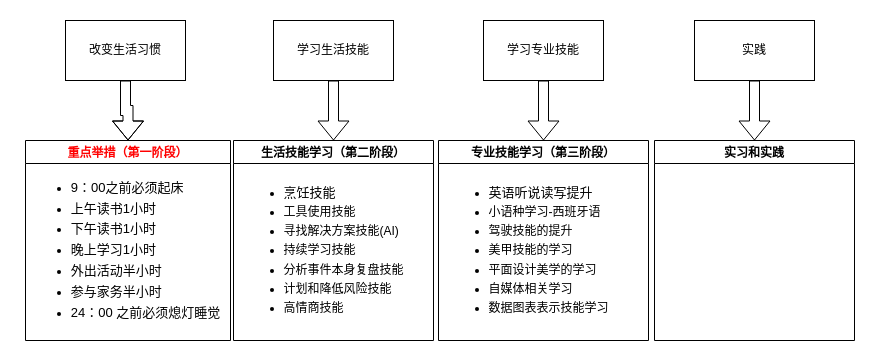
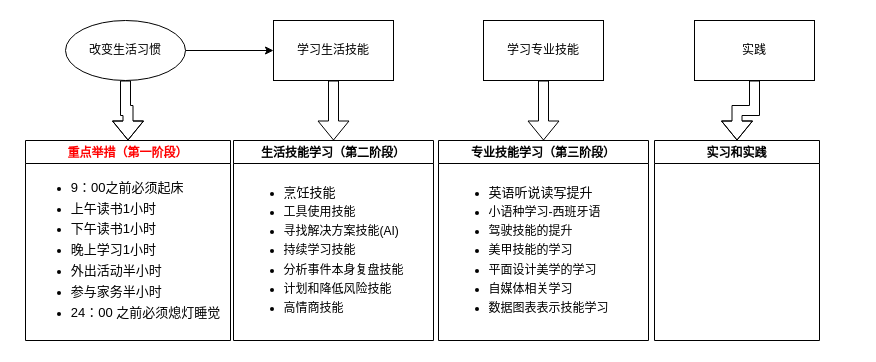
(126, 51) -> (126, 51)
none -> (226, 51)
(755, 241) -> (737, 241)
